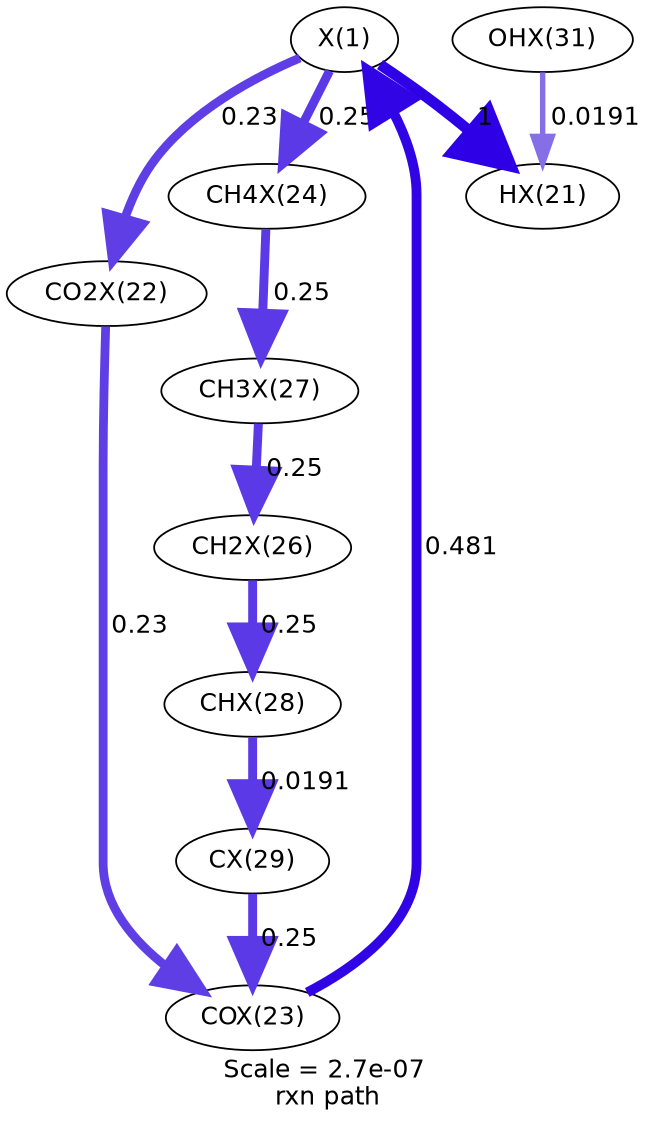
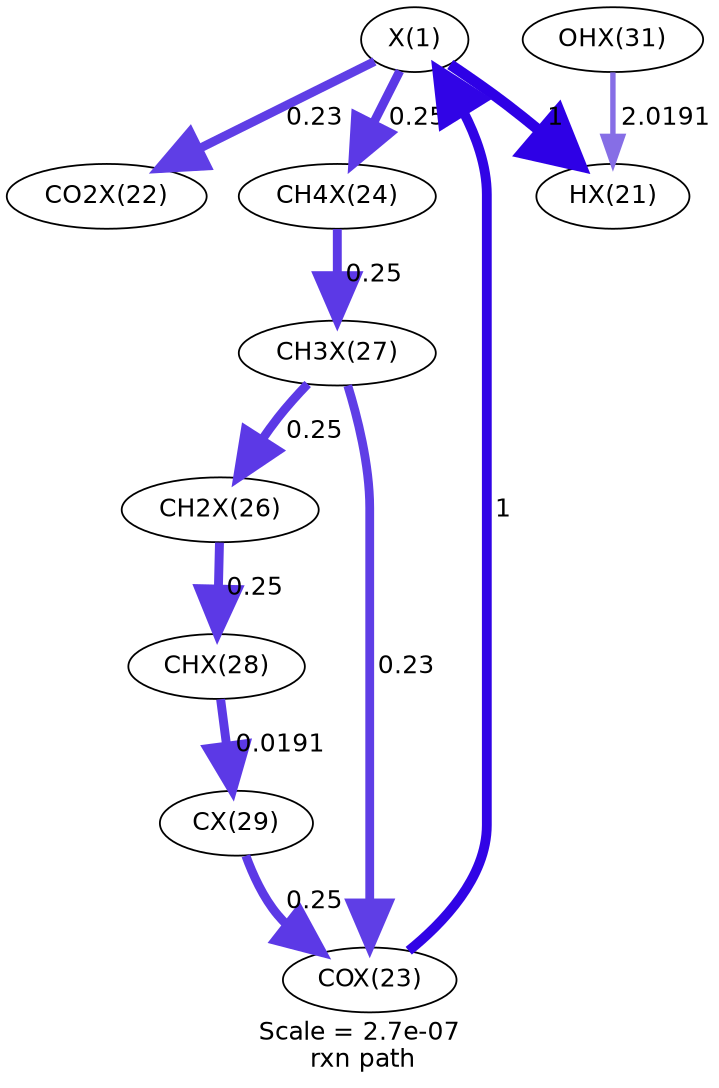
(592, 118) -> (662, 118)
(458, 548) -> (499, 510)
(103, 657) -> (370, 643)
